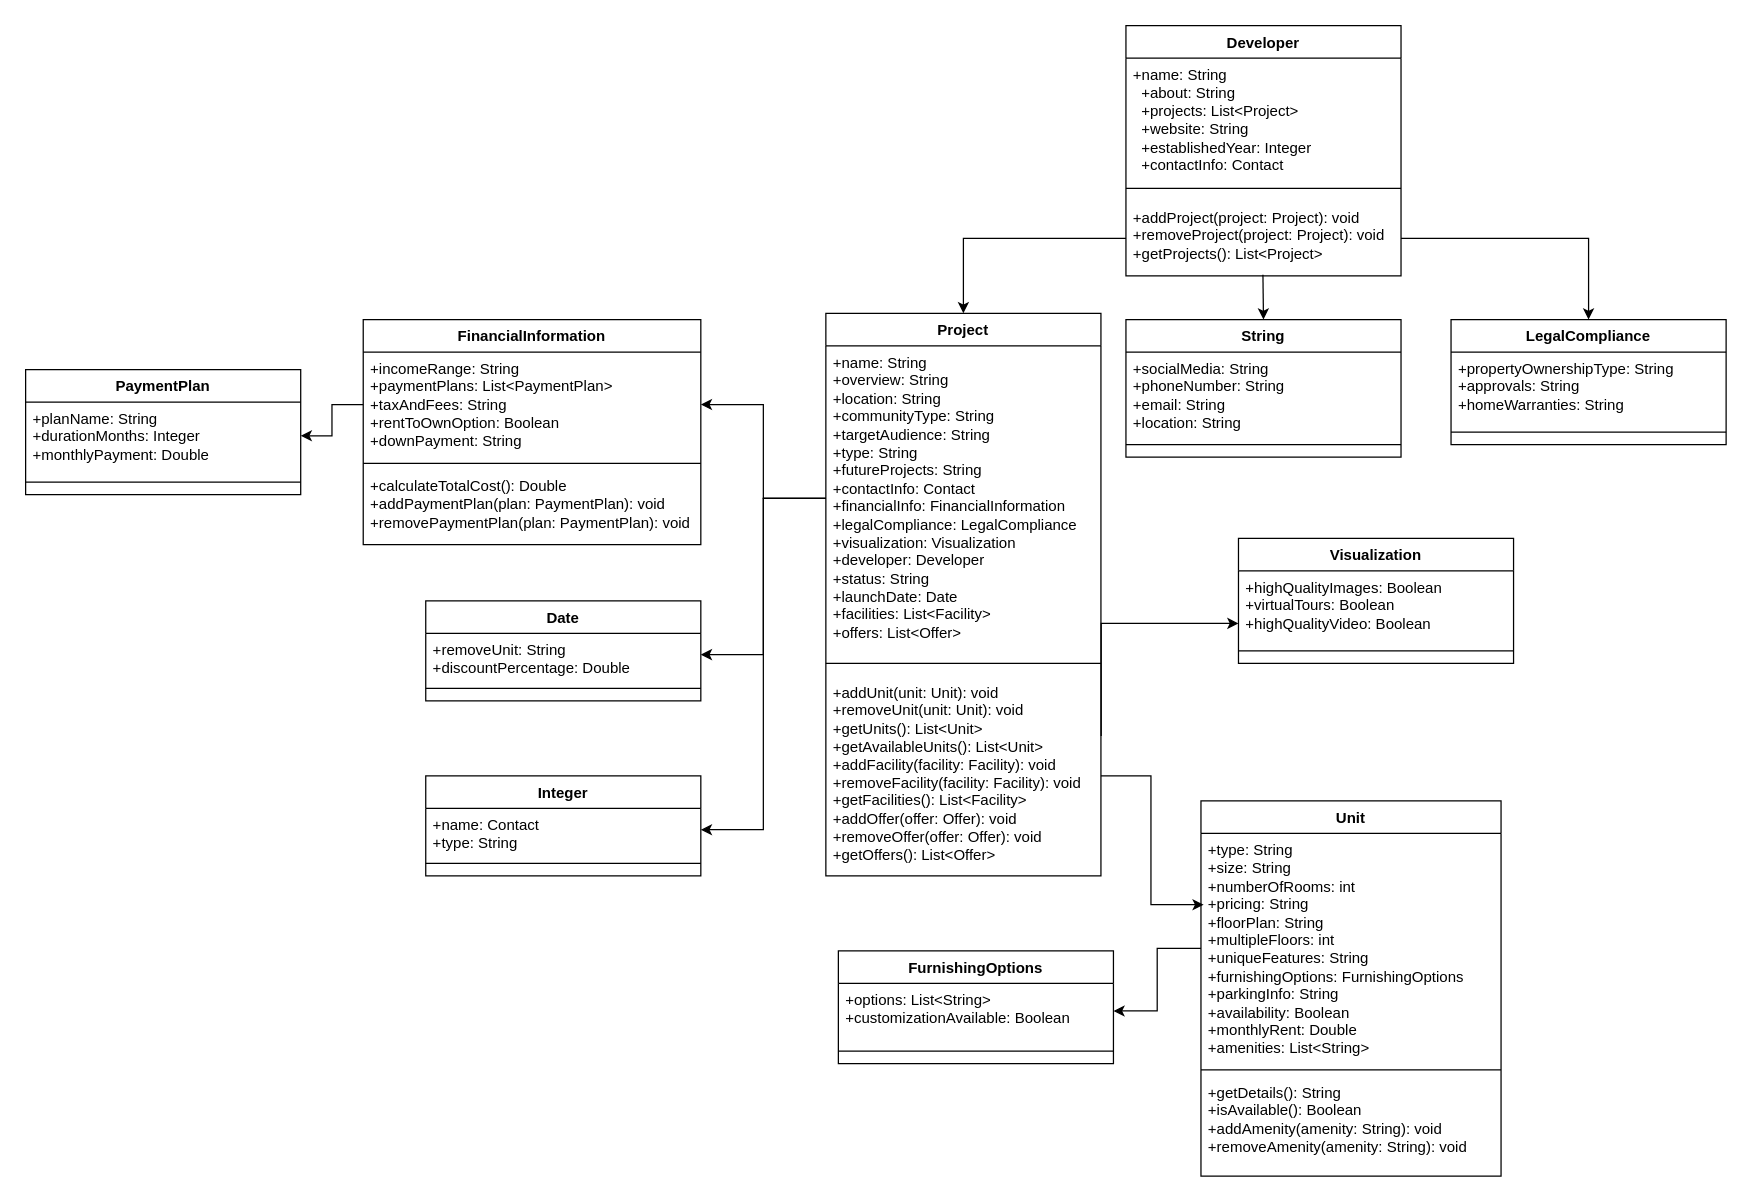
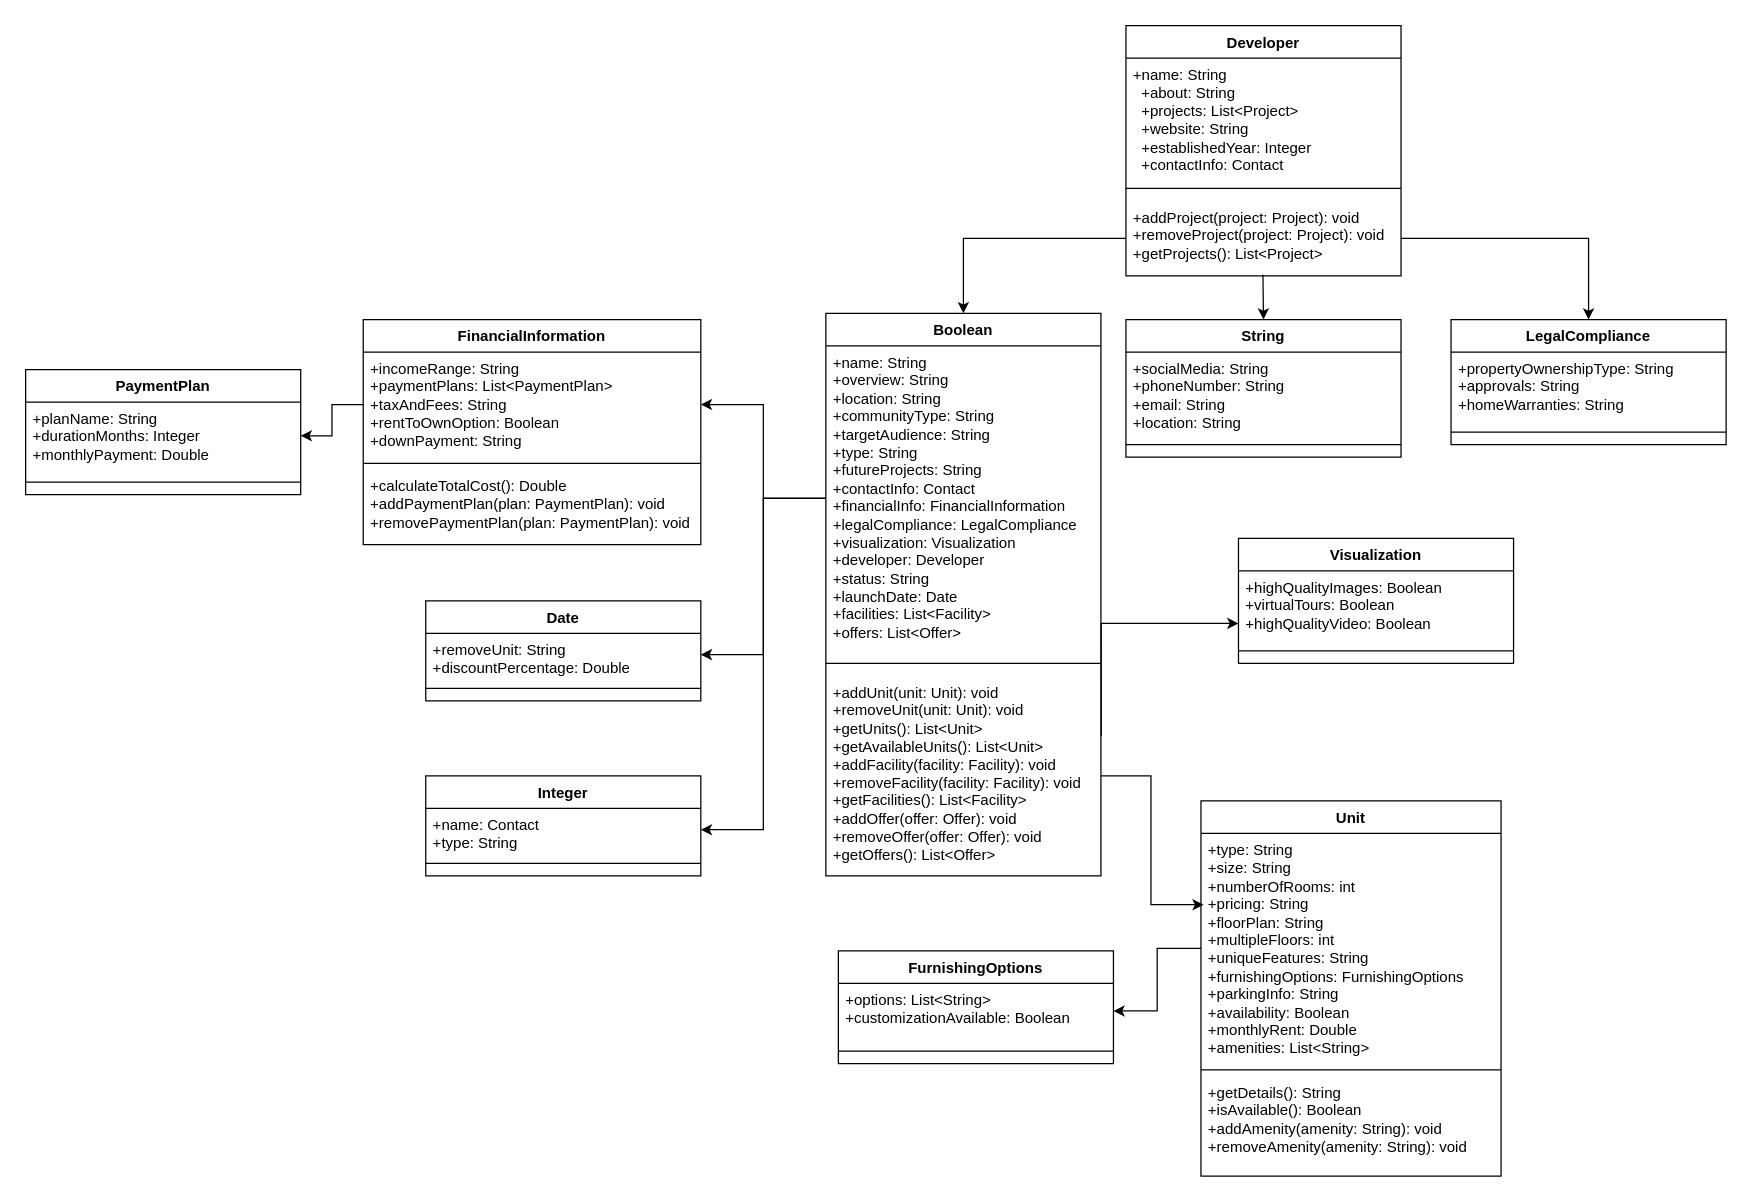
(963, 331) -> (963, 331)
